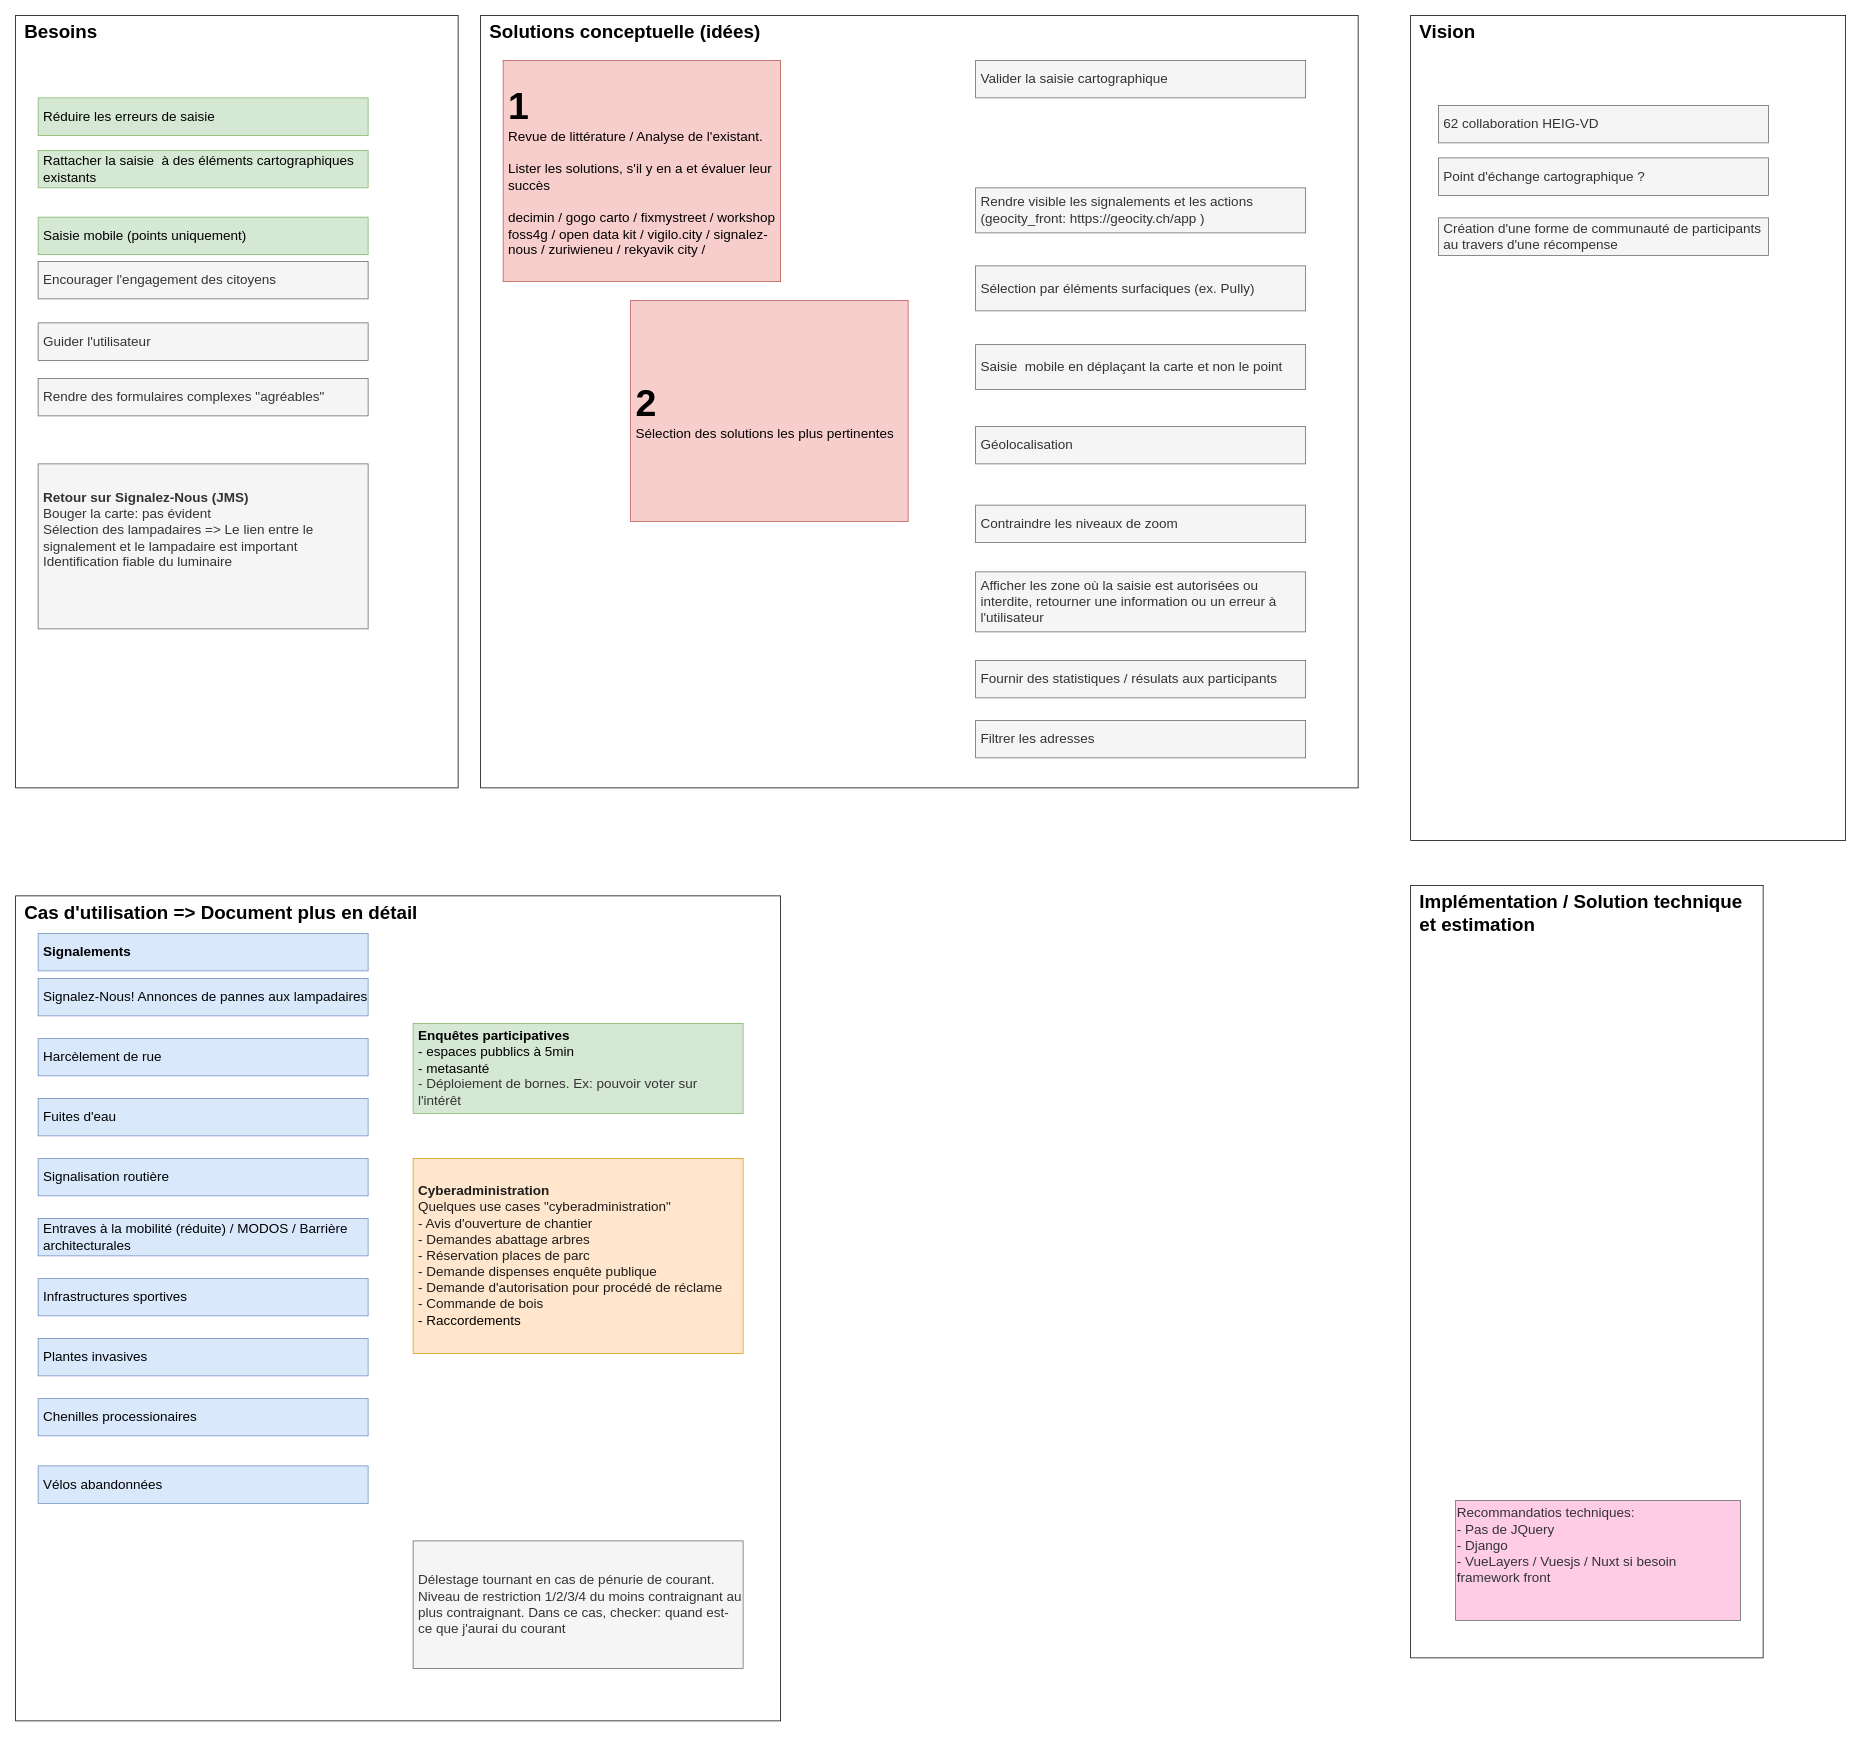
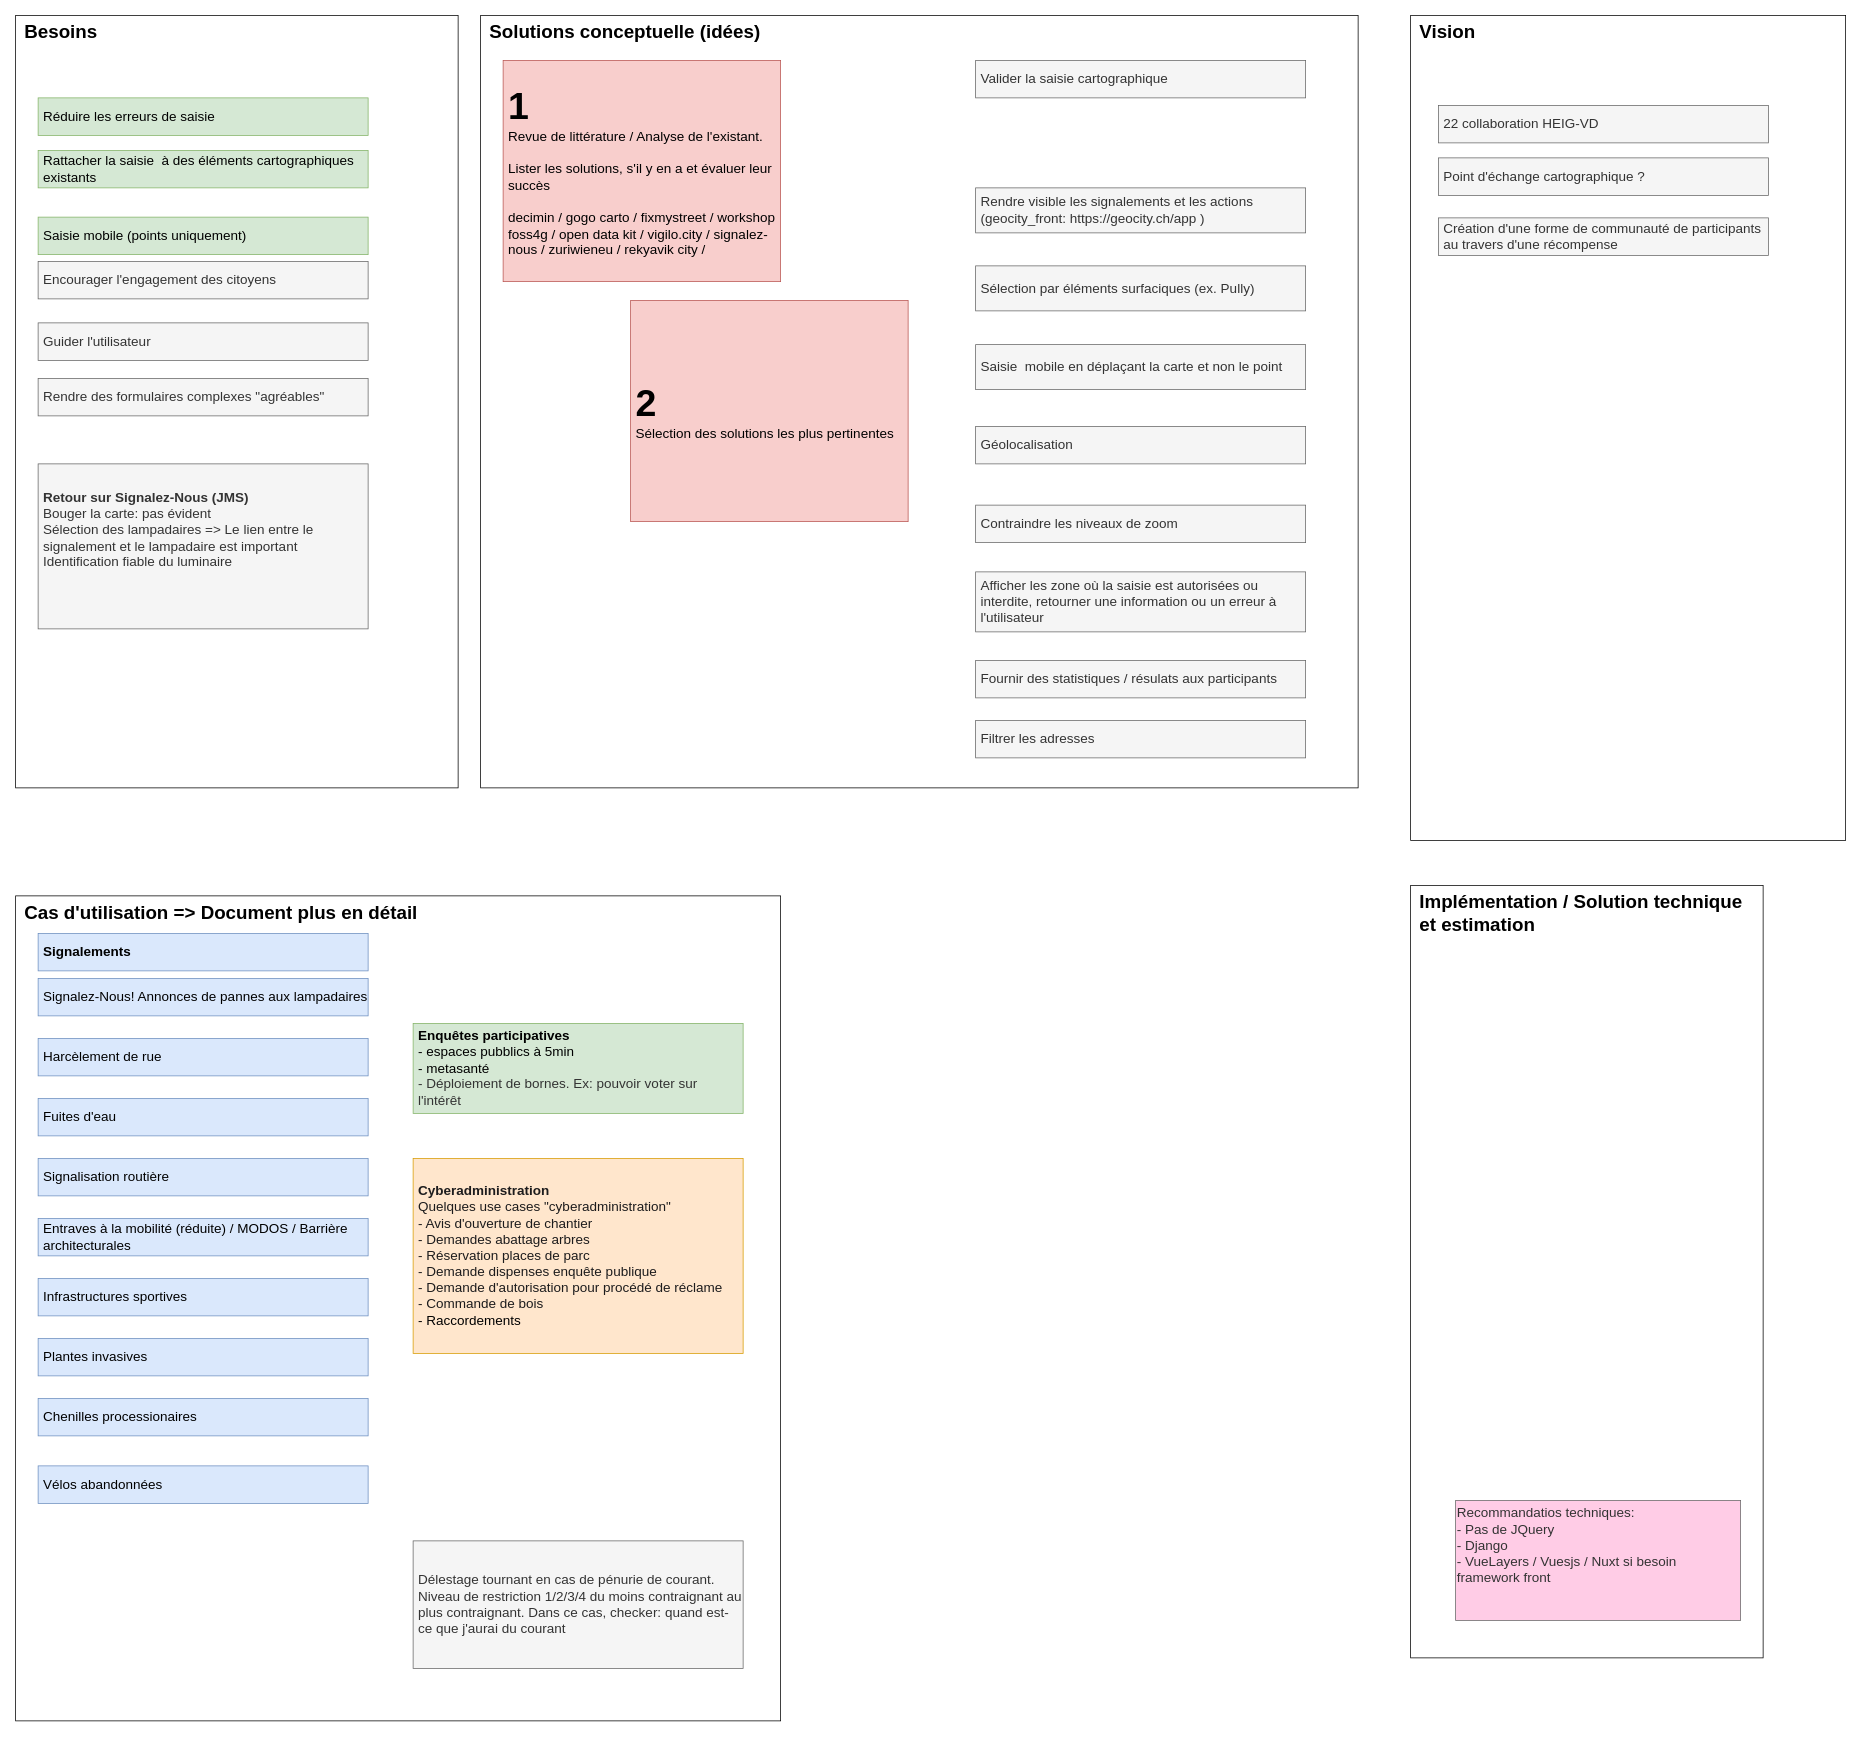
(1498, 124) -> (1498, 124)
